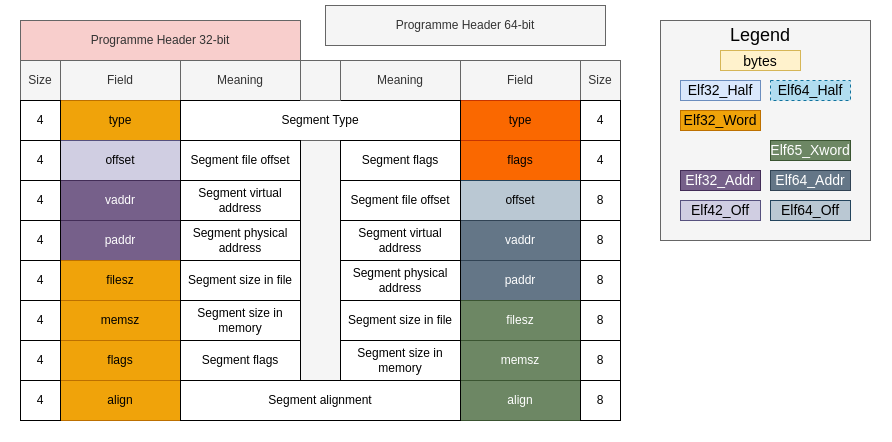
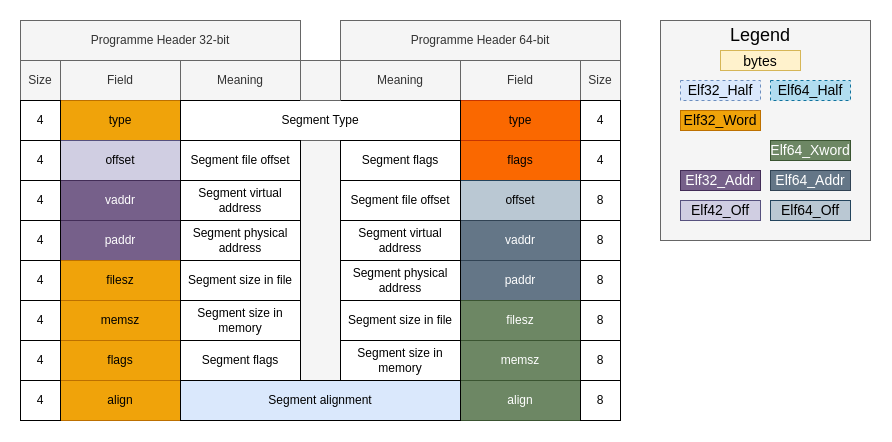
(466, 26) -> (481, 41)
(161, 41) -> (161, 41)
(721, 91) -> (721, 91)
(811, 151) -> (811, 151)
(321, 401) -> (321, 401)
